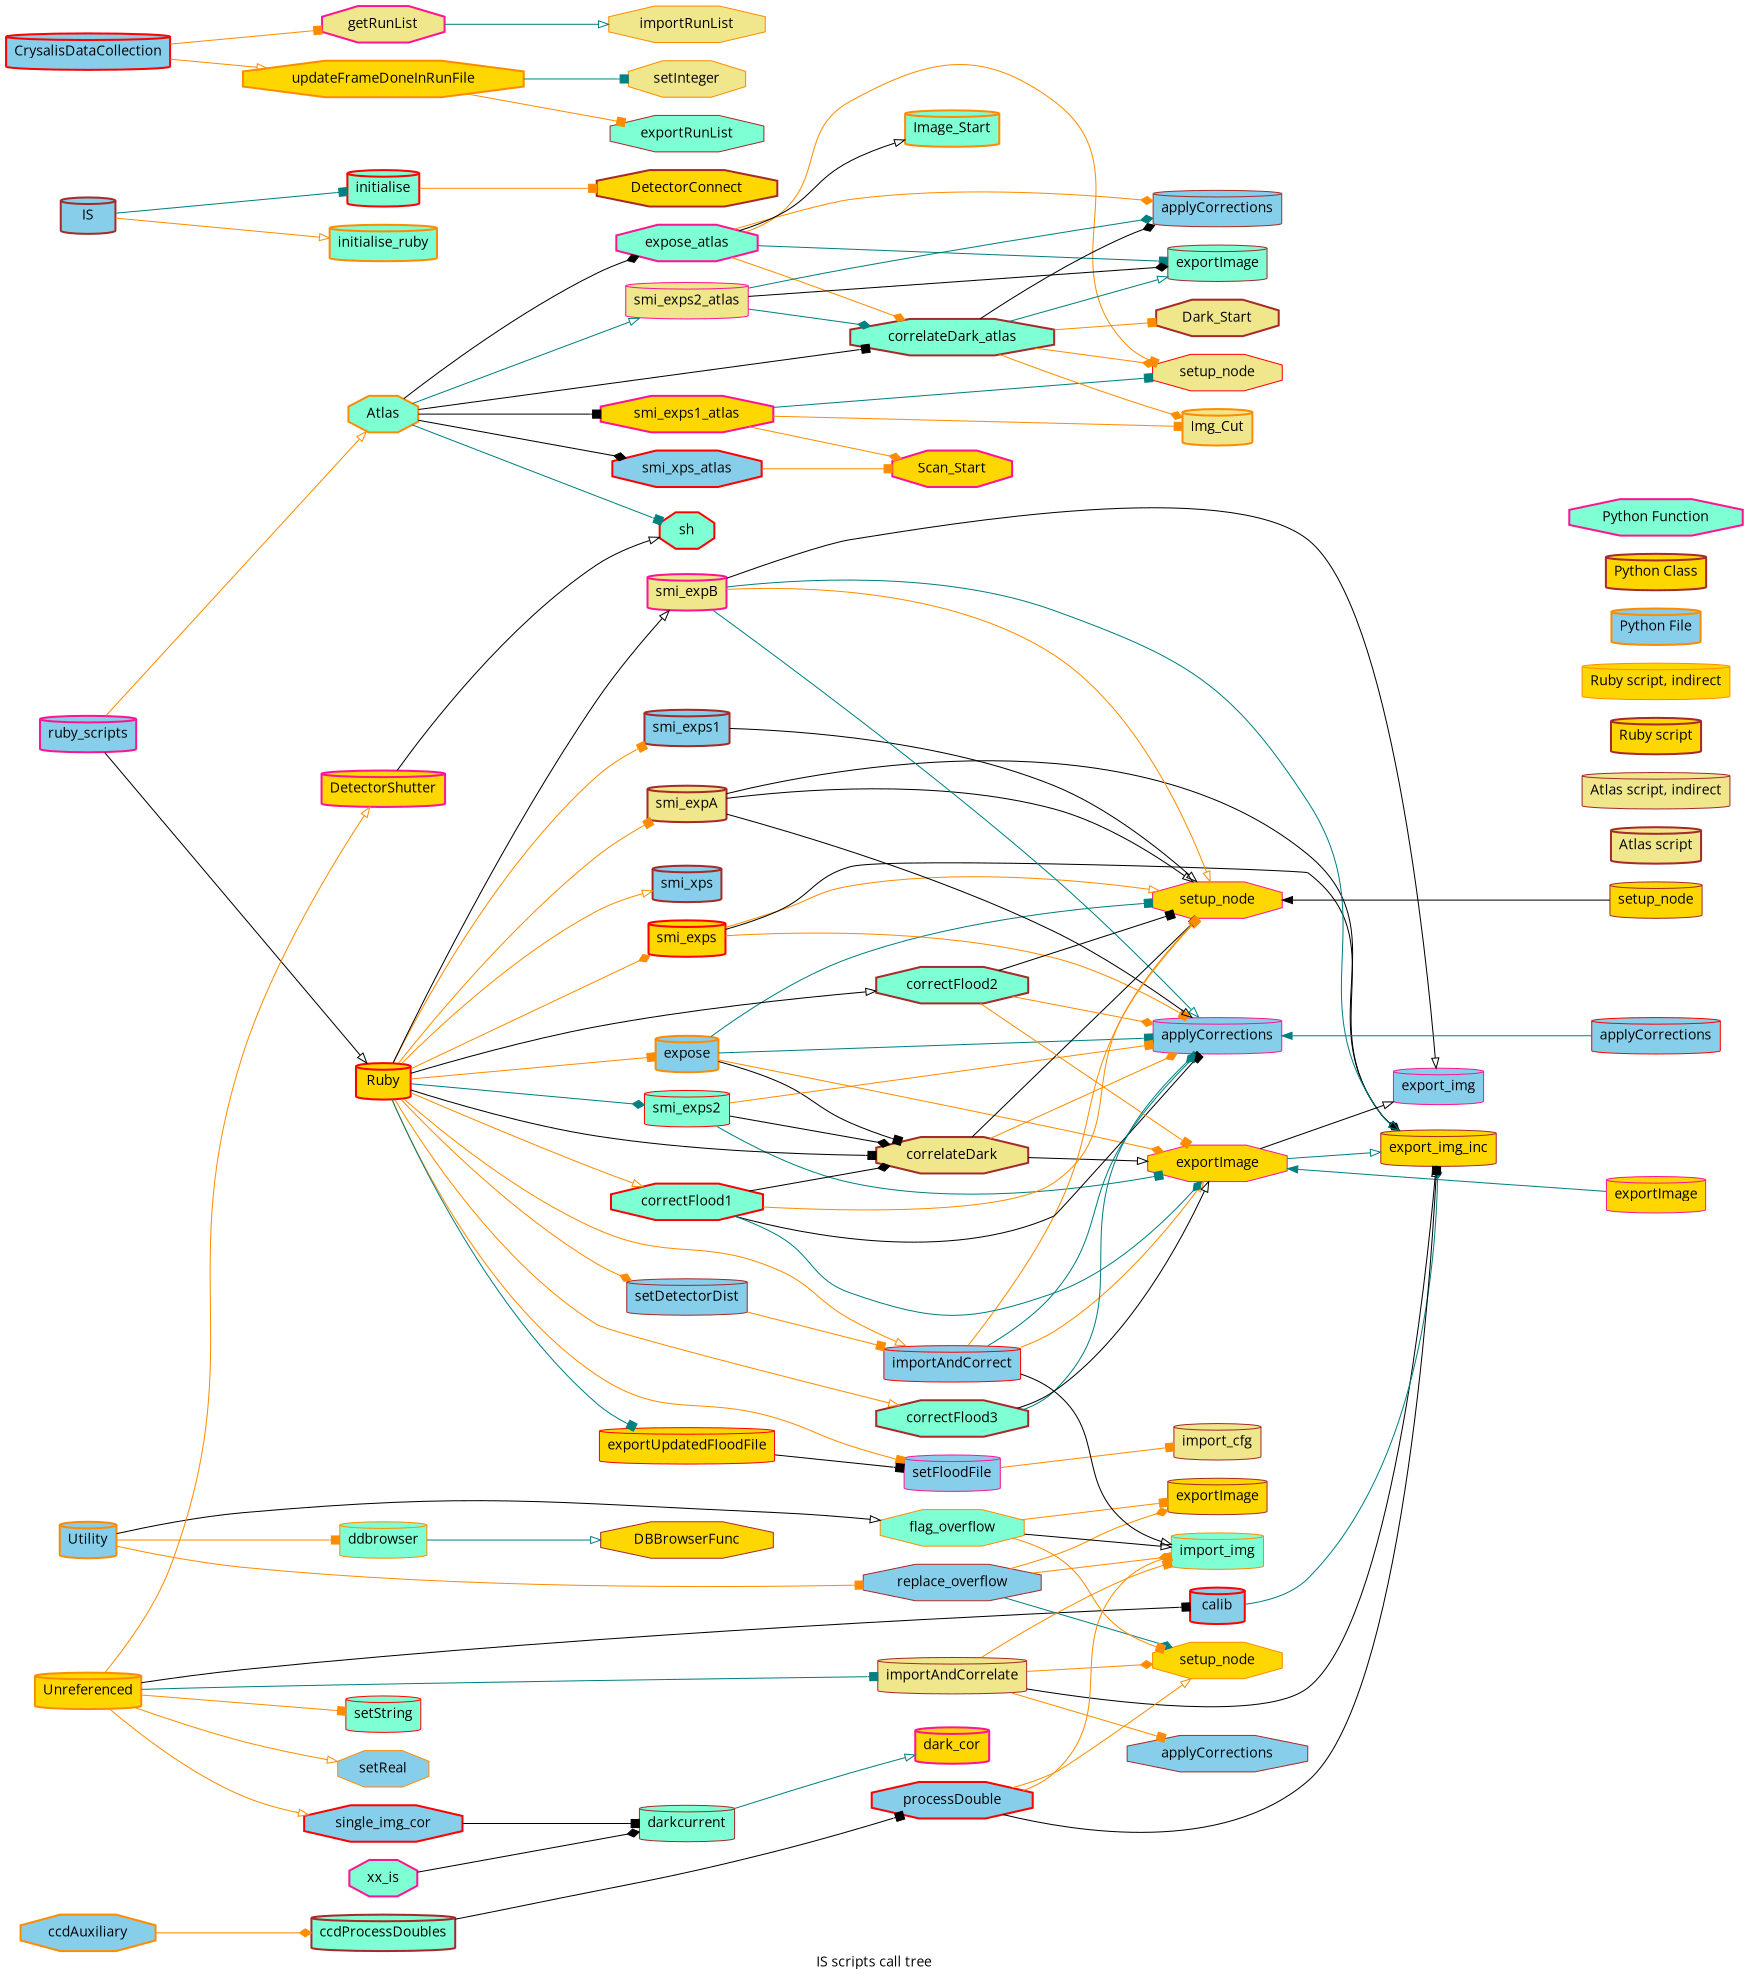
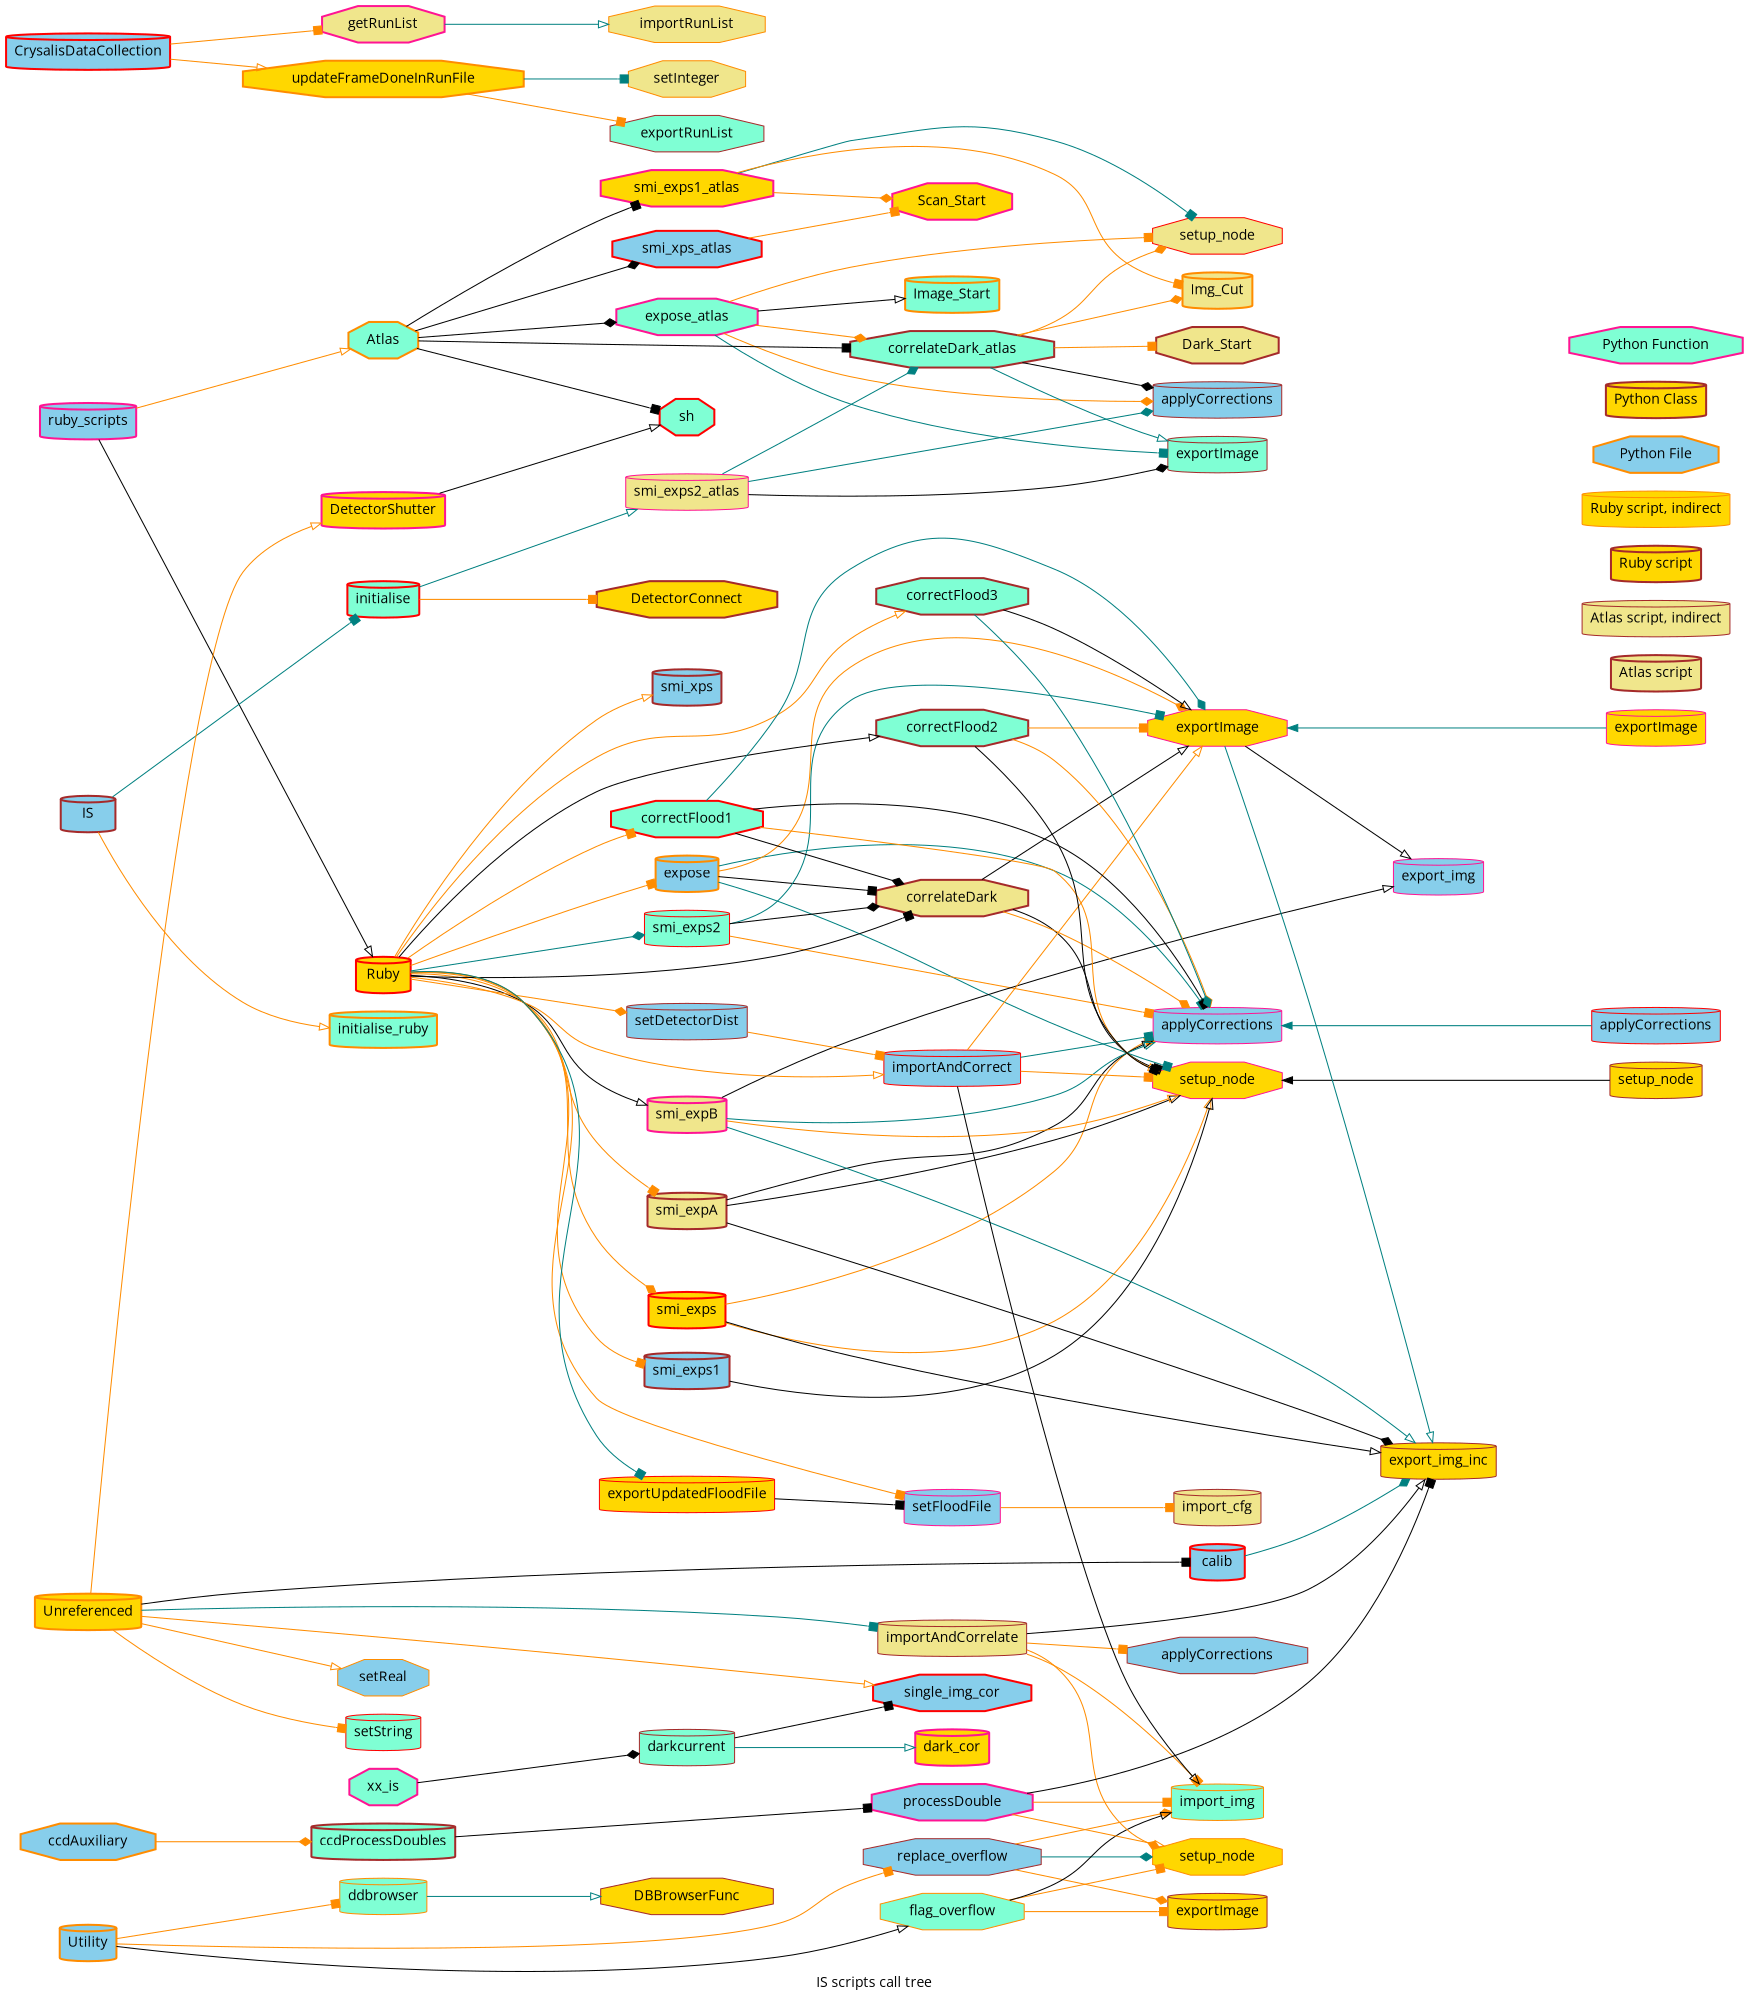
(521, 363) -> (524, 550)
(532, 471) -> (533, 378)
(1656, 627) -> (1656, 455)
(521, 1139) -> (513, 890)
(952, 1800) -> (952, 1802)
(546, 1824) -> (809, 1722)
